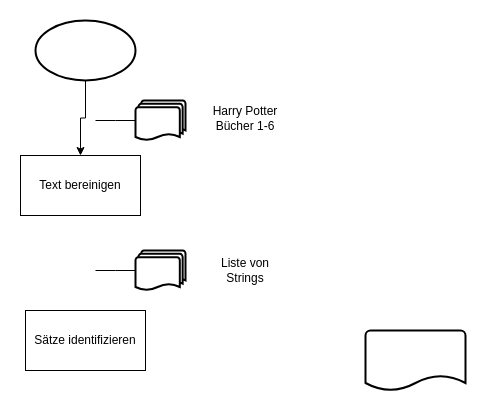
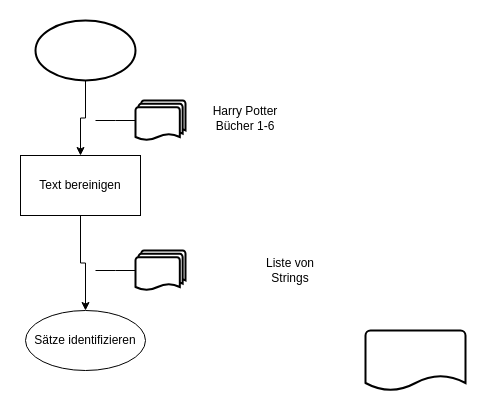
none -> (81, 262)
(246, 271) -> (291, 271)
(86, 341) -> (86, 341)
